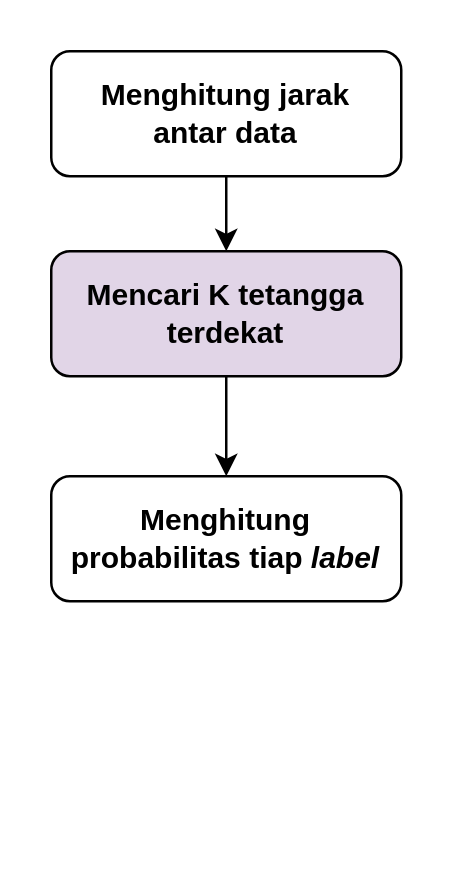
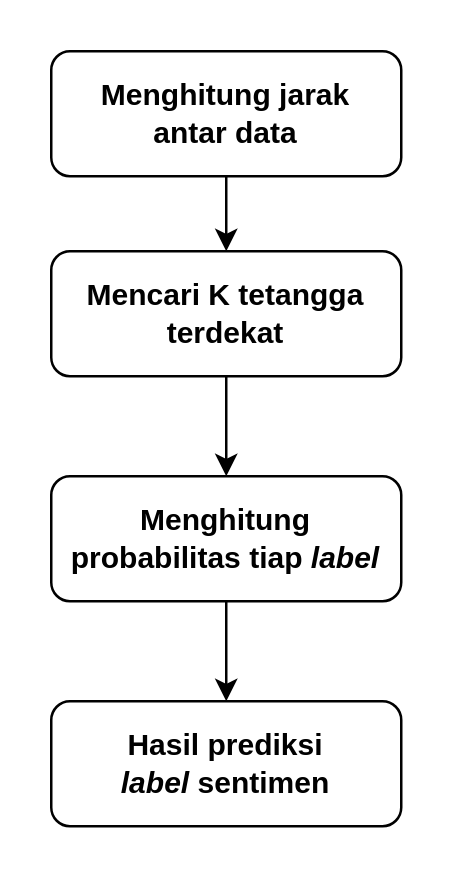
(226, 314) -> (226, 314)
none -> (226, 643)
none -> (226, 764)
